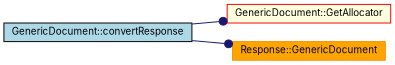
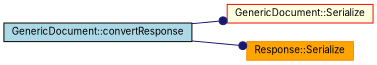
(309, 14) -> (300, 14)
(309, 51) -> (300, 51)
